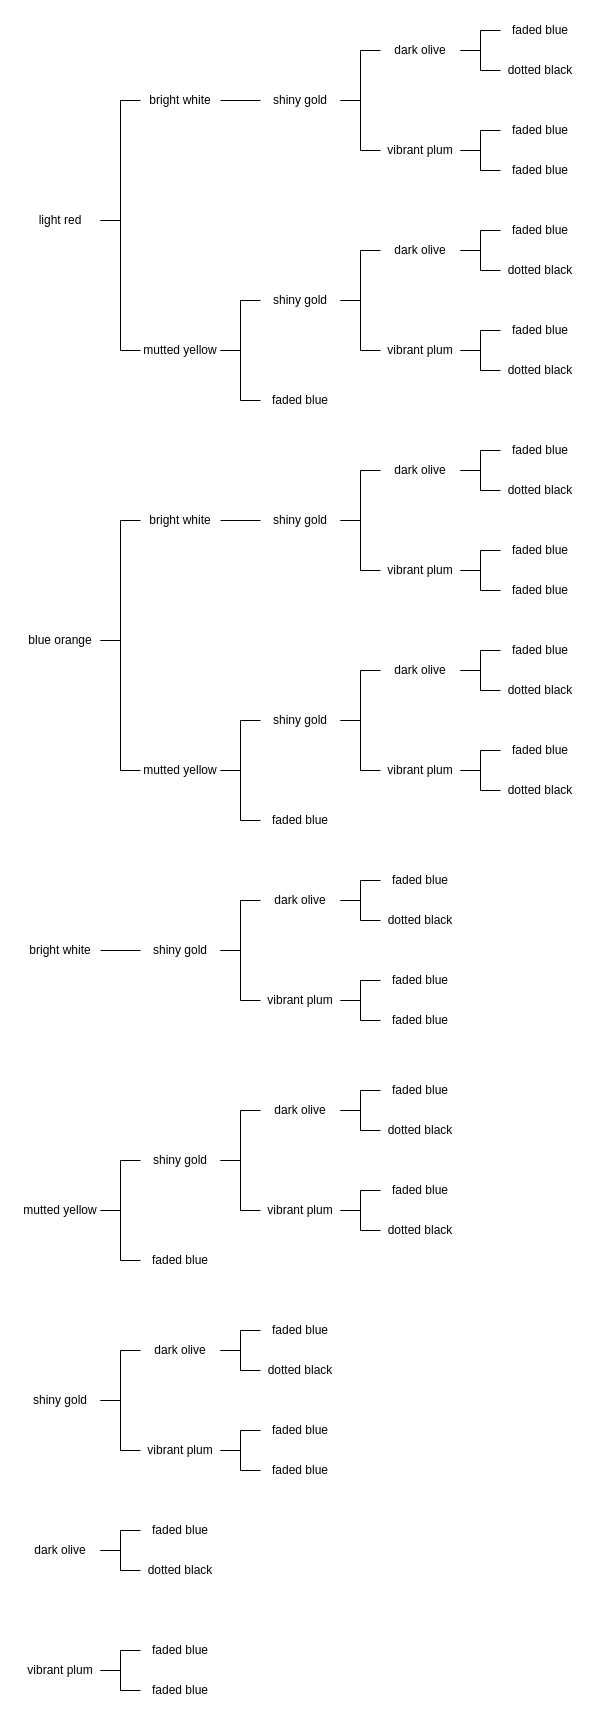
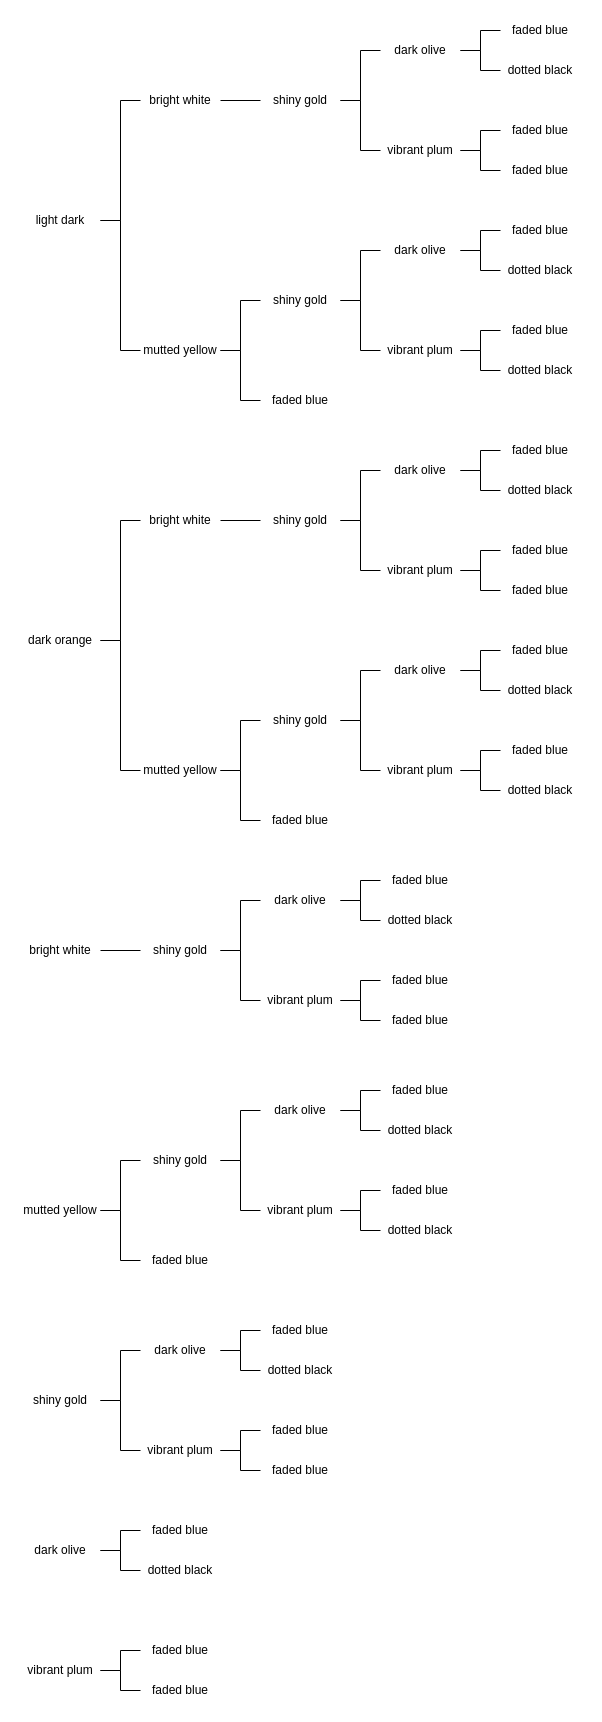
(61, 221) -> (61, 221)
(61, 641) -> (61, 641)
